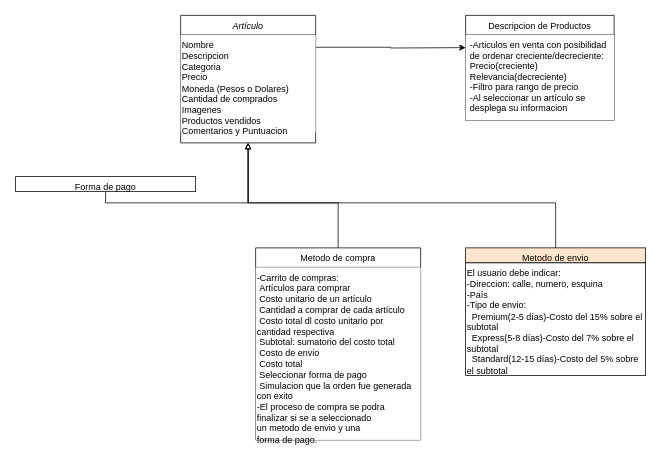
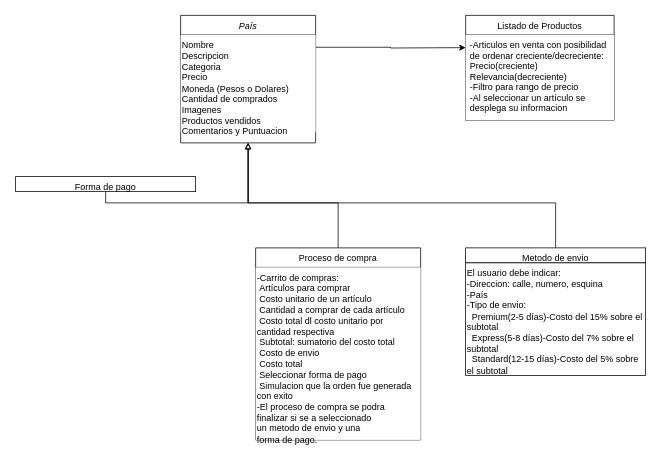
(248, 26) -> (248, 26)
(539, 26) -> (539, 26)
(555, 255) -> (555, 255)
(338, 258) -> (338, 258)
